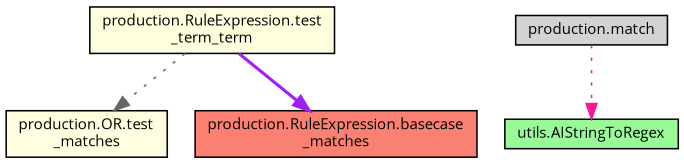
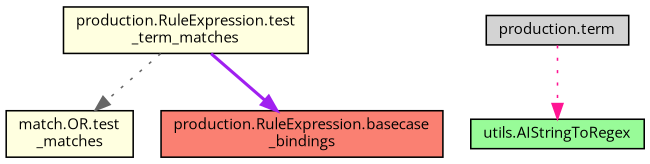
(212, 30) -> (186, 30)
(592, 30) -> (558, 30)
(87, 134) -> (70, 134)
(336, 134) -> (302, 134)
